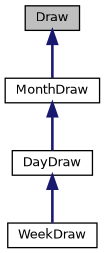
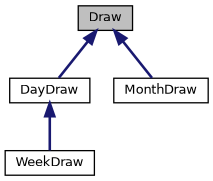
(52, 133) -> (73, 60)
